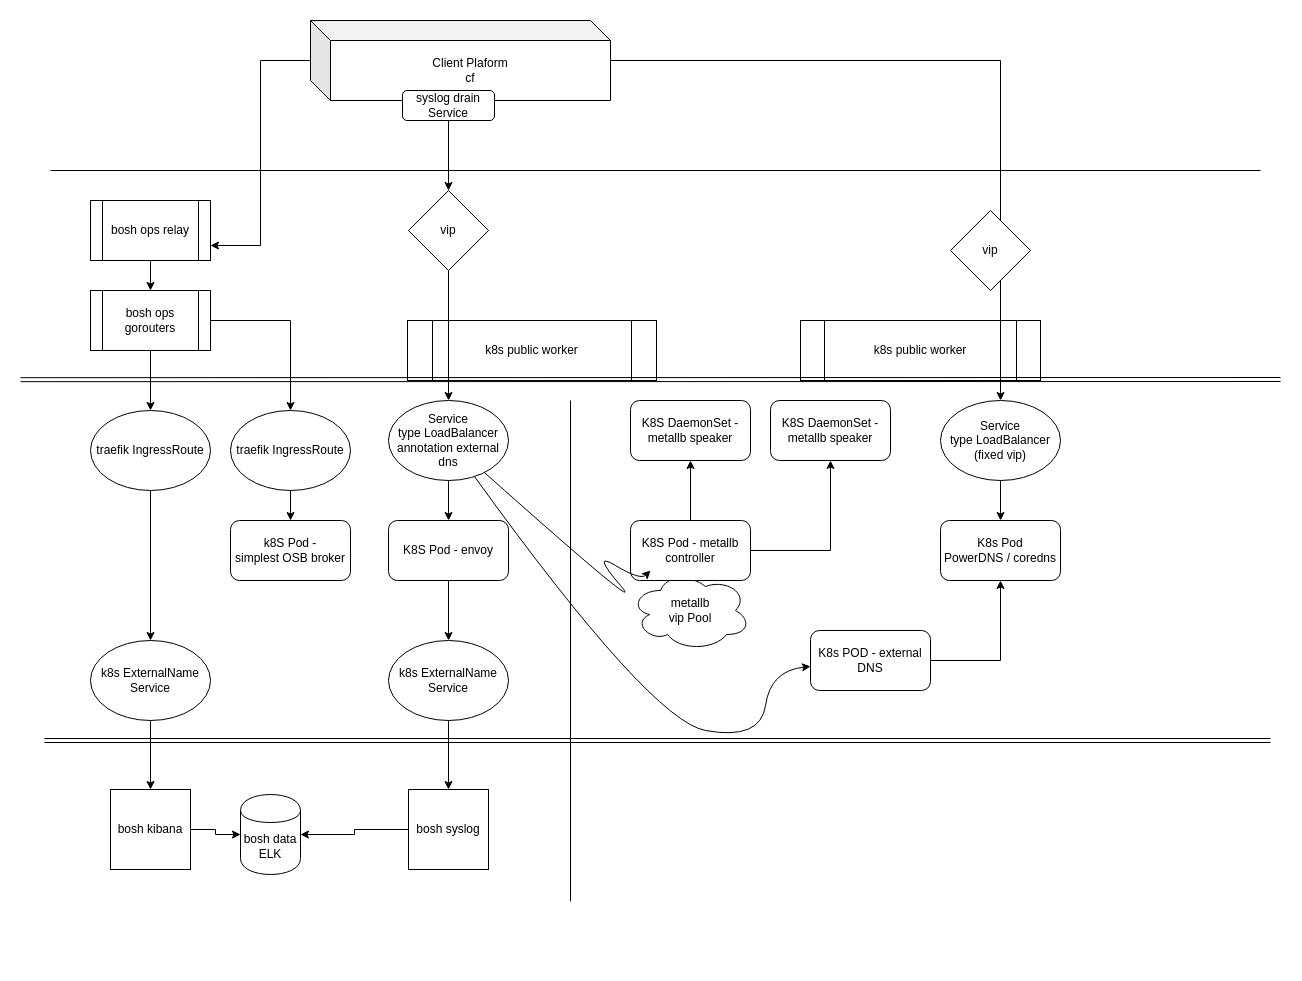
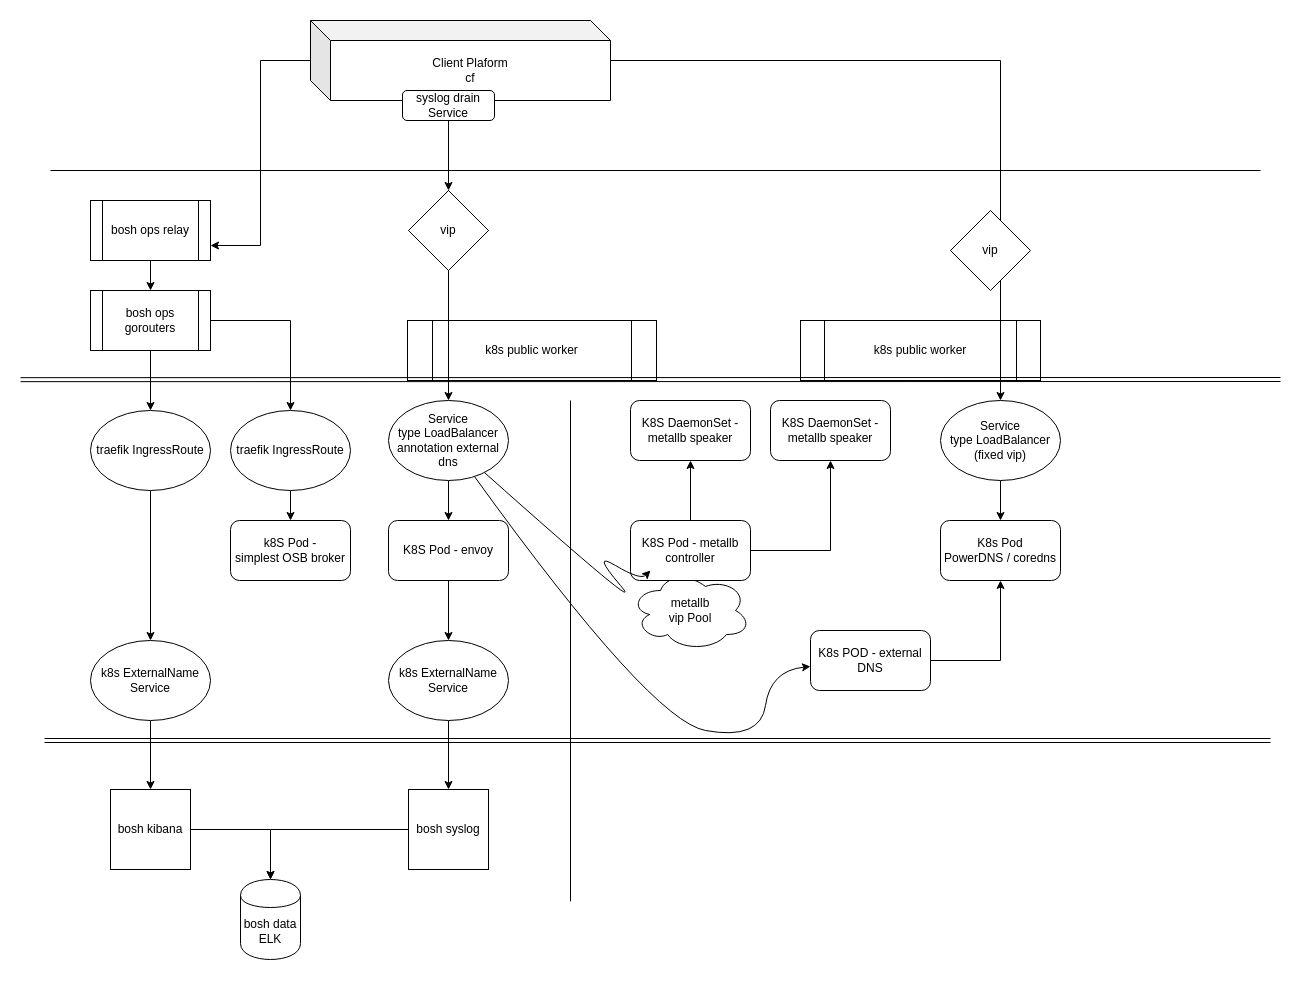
(271, 835) -> (271, 920)
